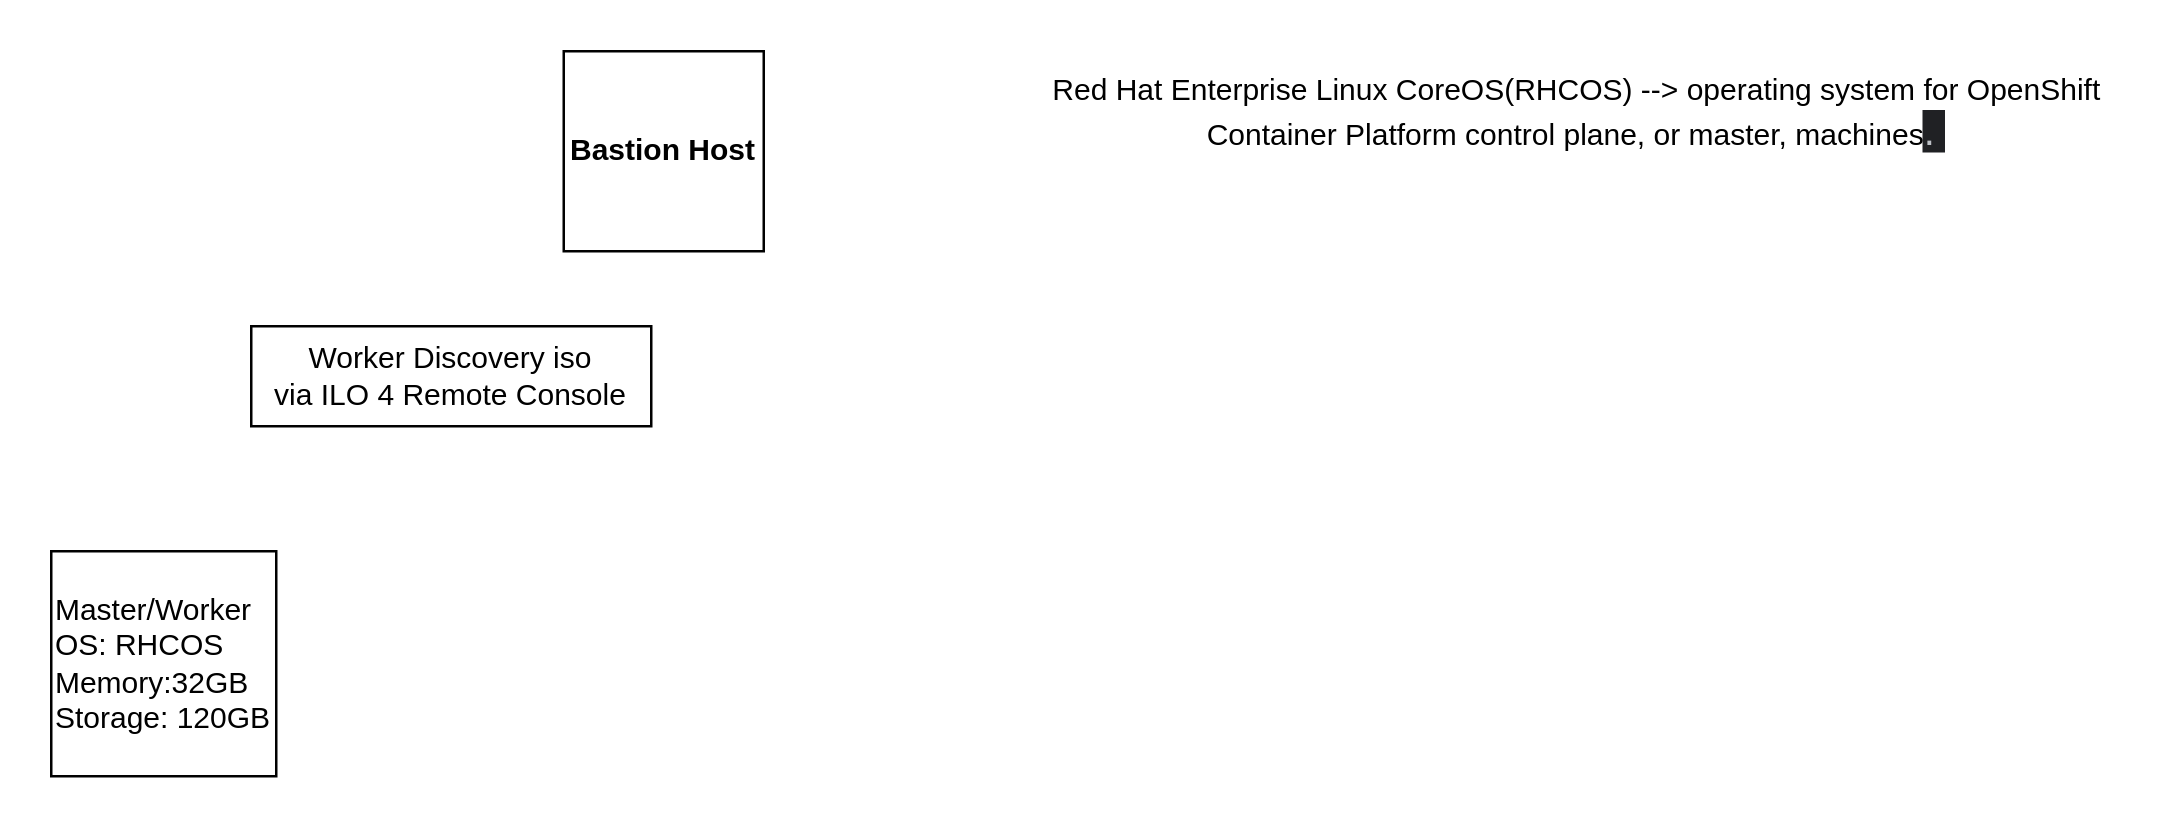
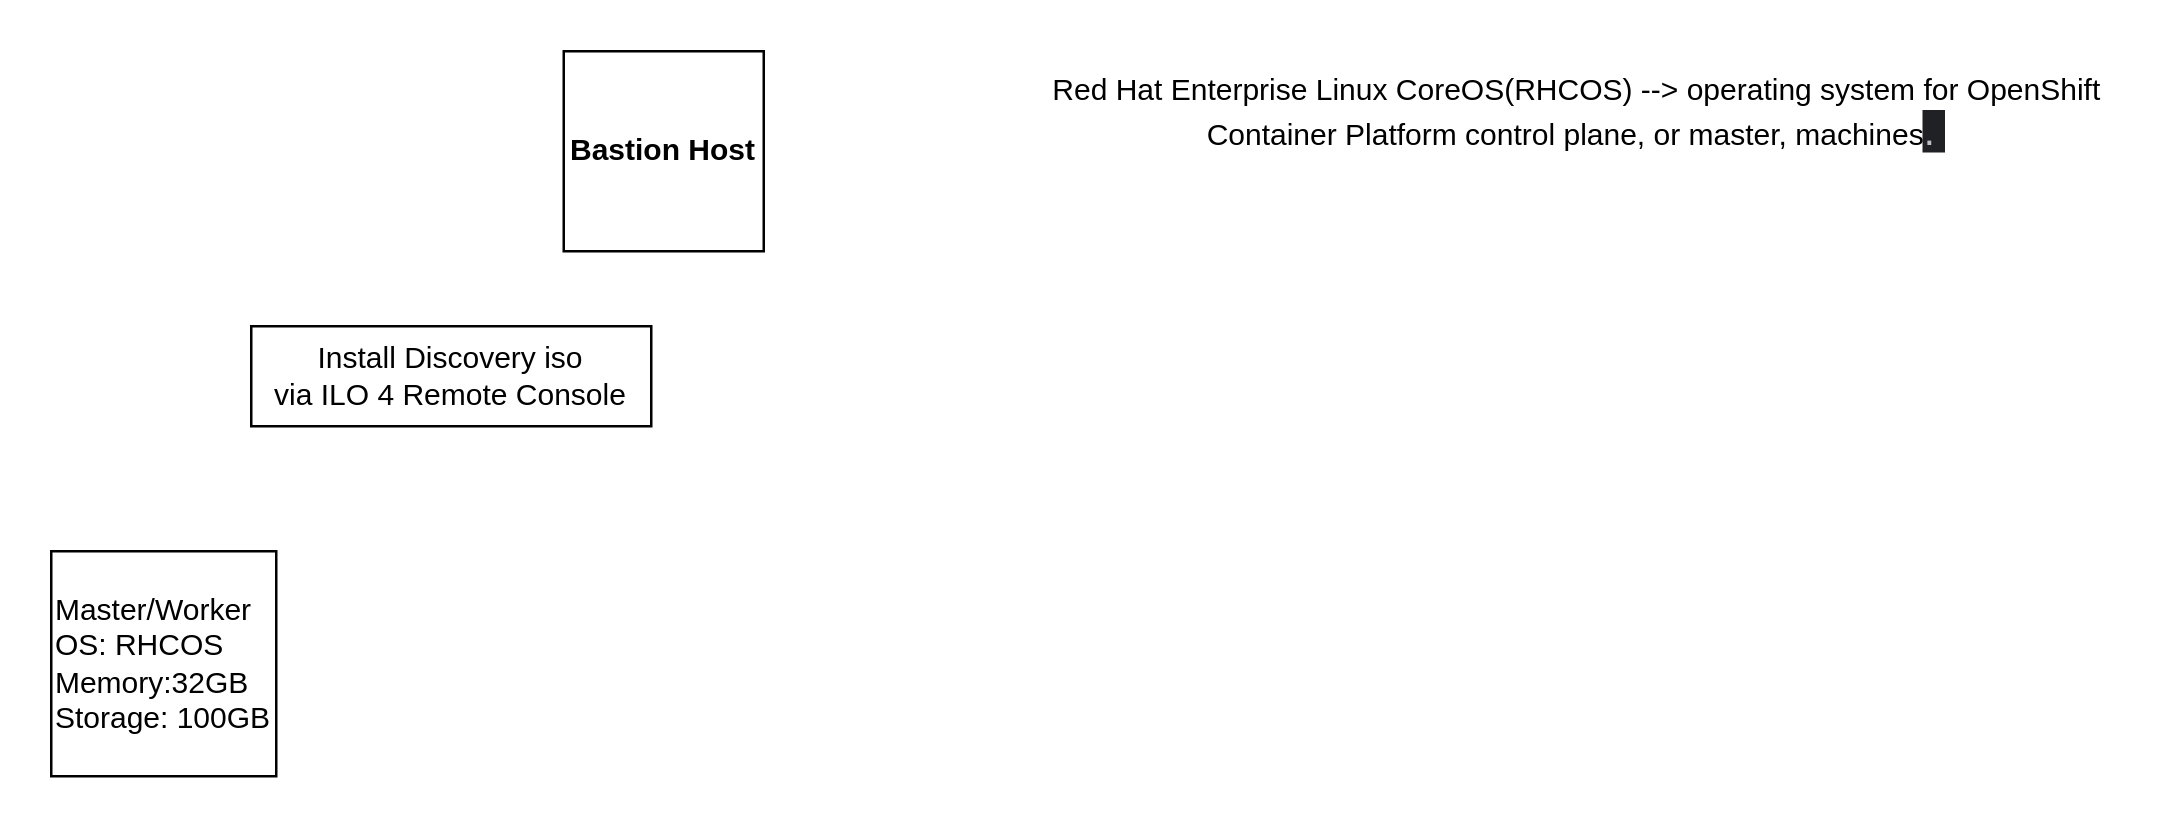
(451, 376) -> (451, 376)
(164, 664) -> (164, 664)
